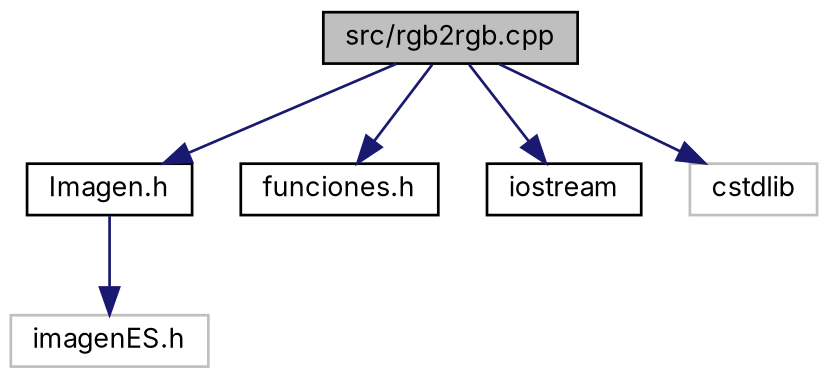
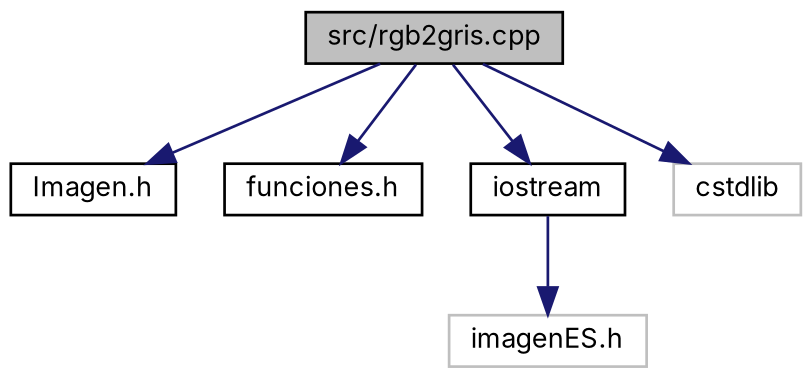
(450, 38) -> (434, 38)
(110, 252) -> (548, 252)
